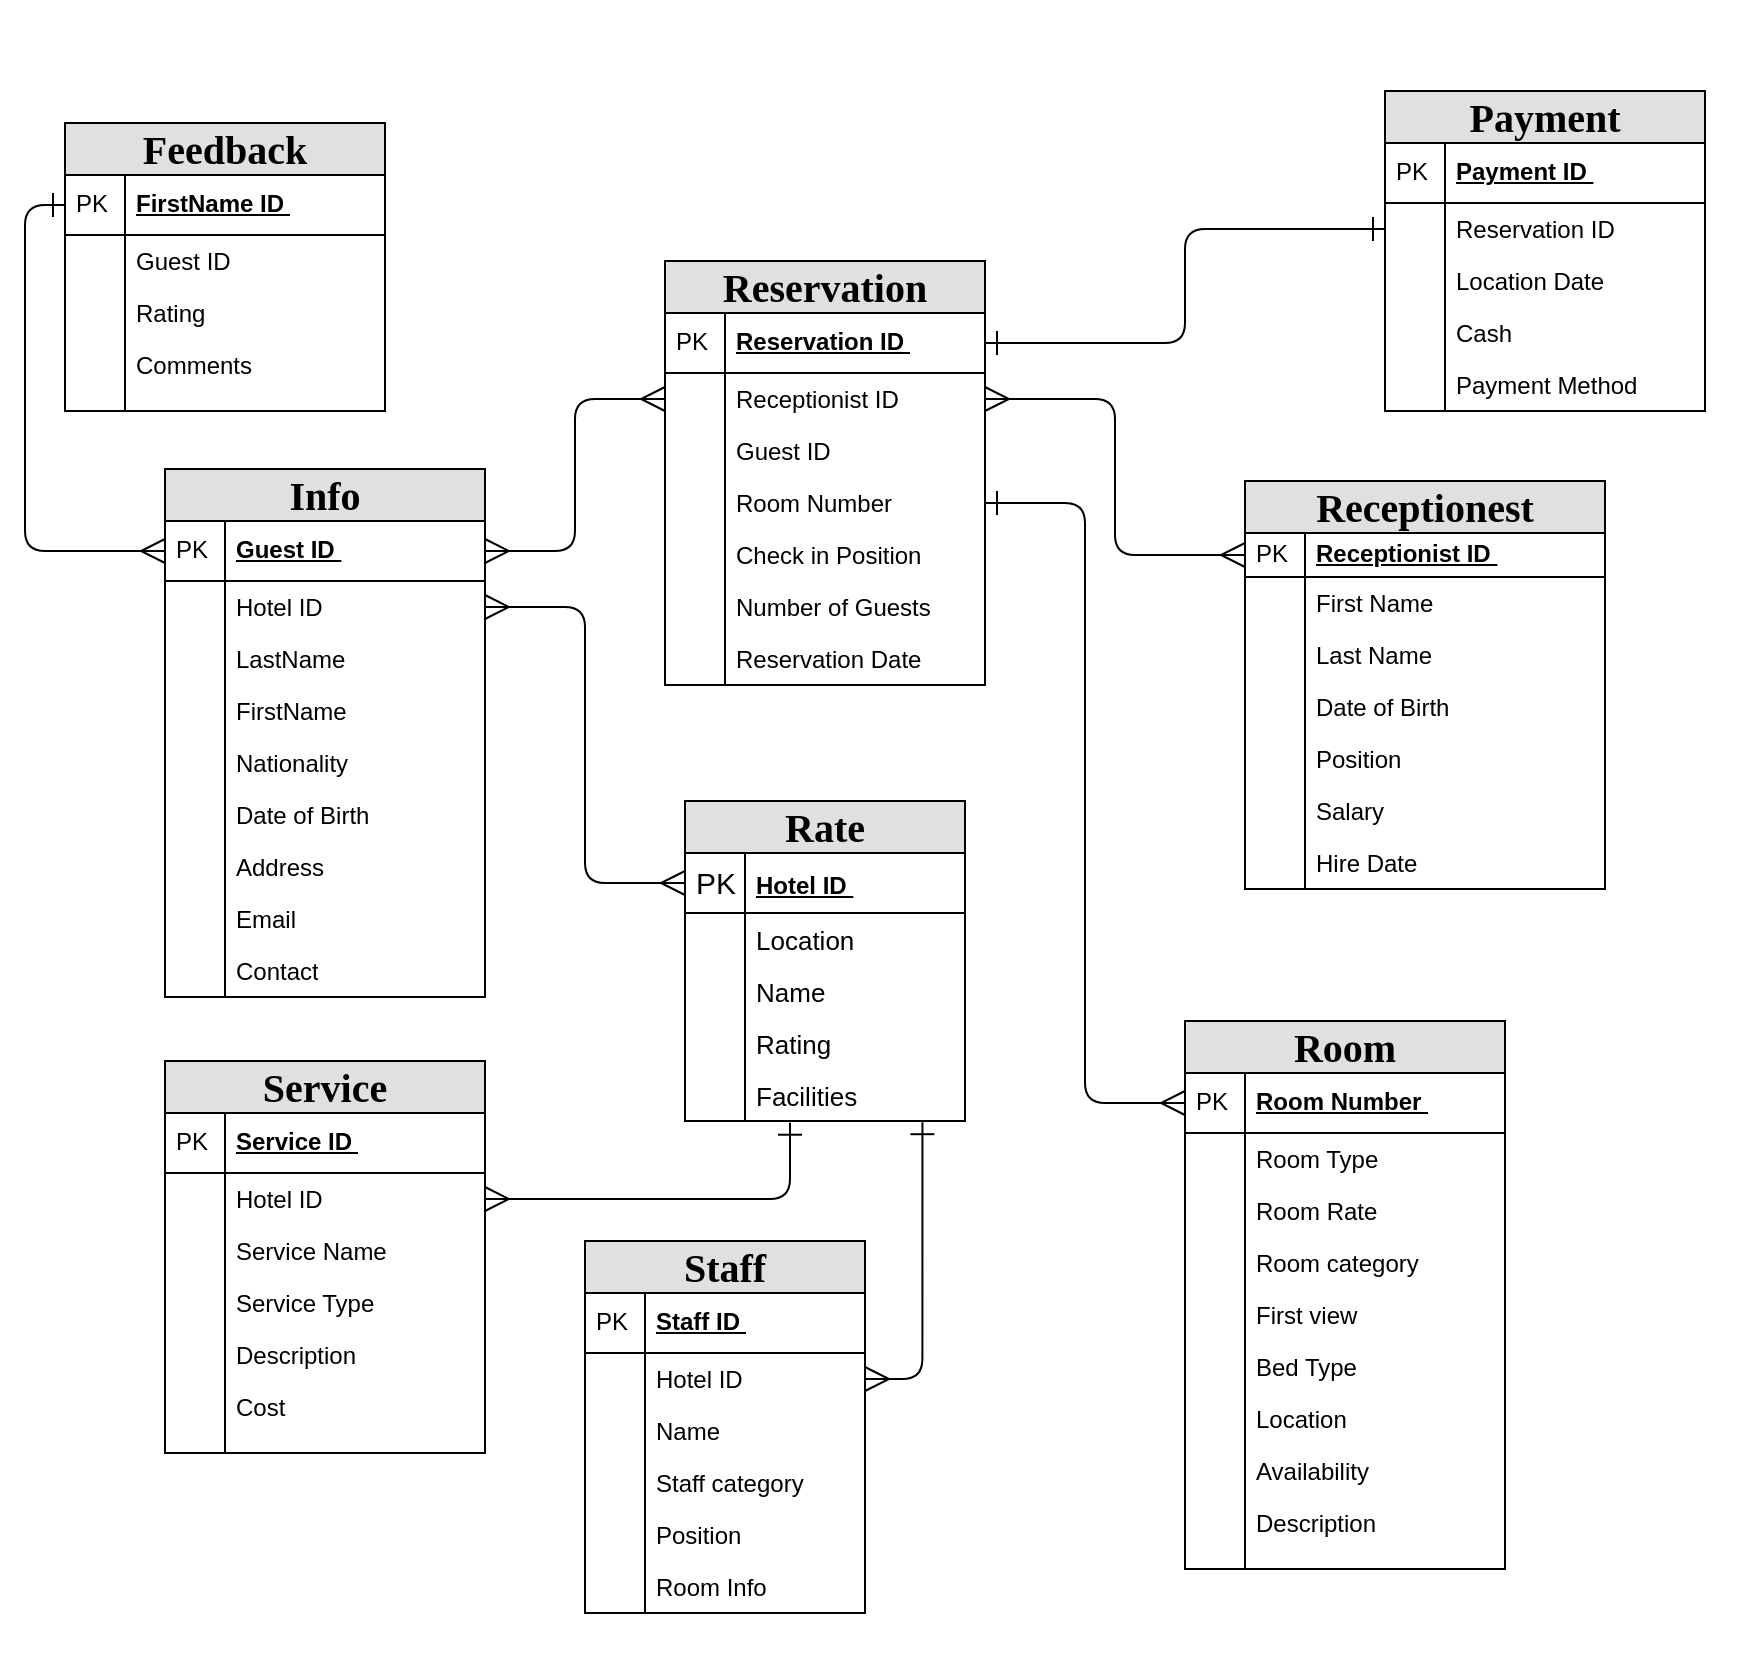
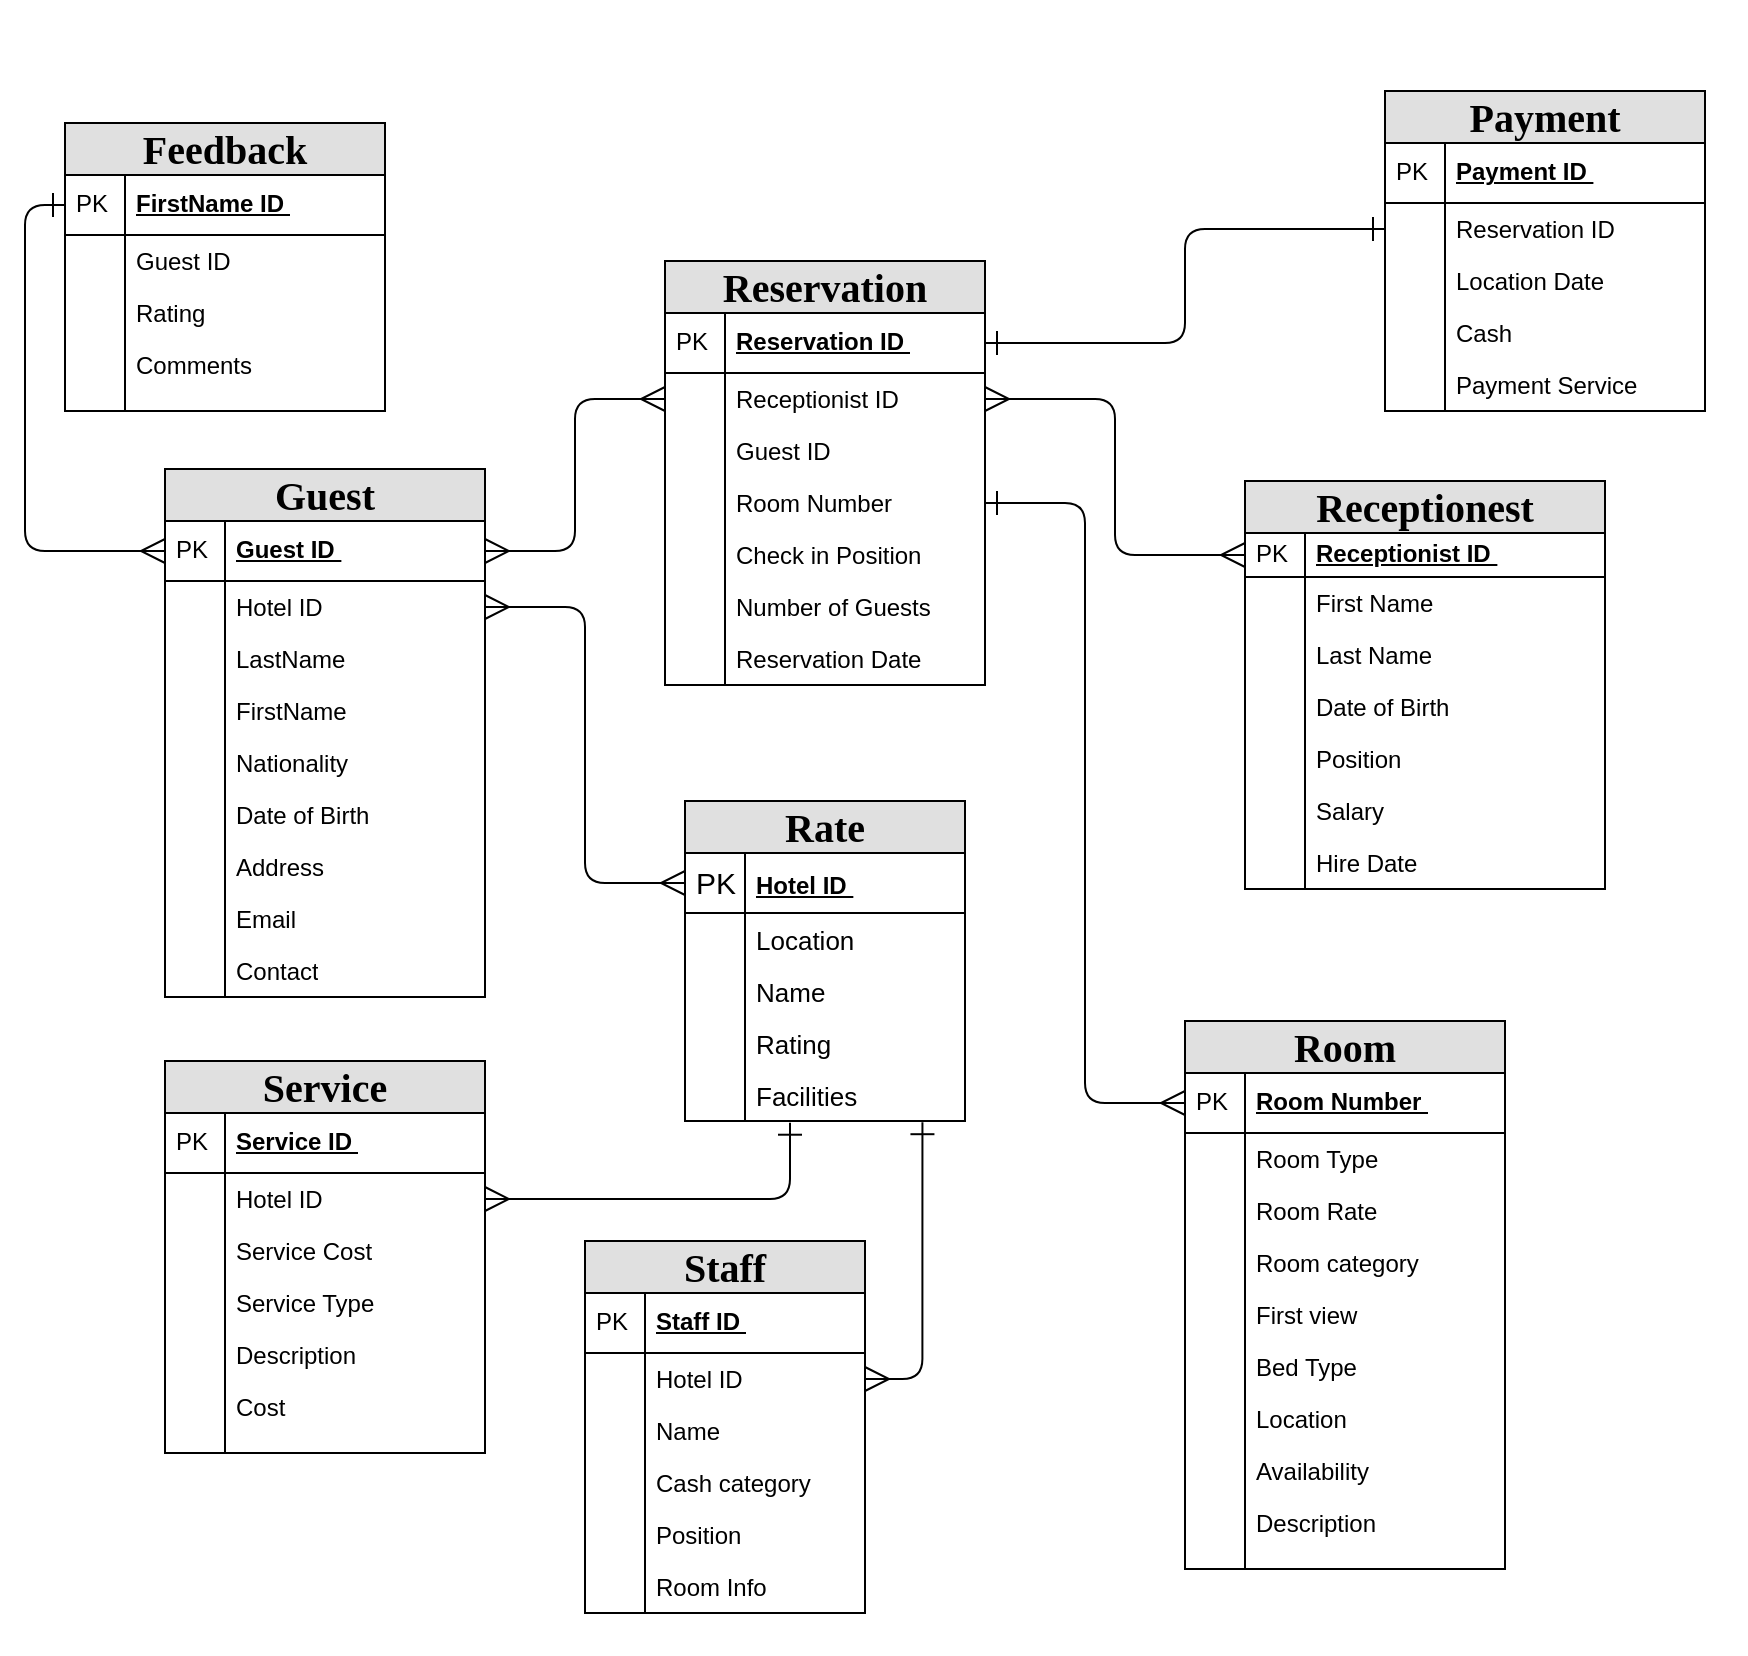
(1548, 387) -> (1552, 387)
(326, 495) -> (326, 495)
(311, 1253) -> (311, 1253)
(748, 1485) -> (741, 1485)
